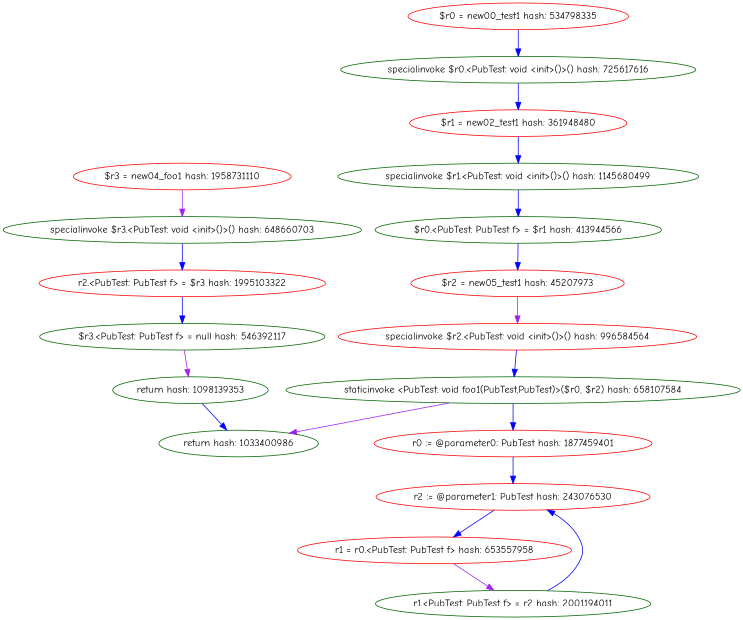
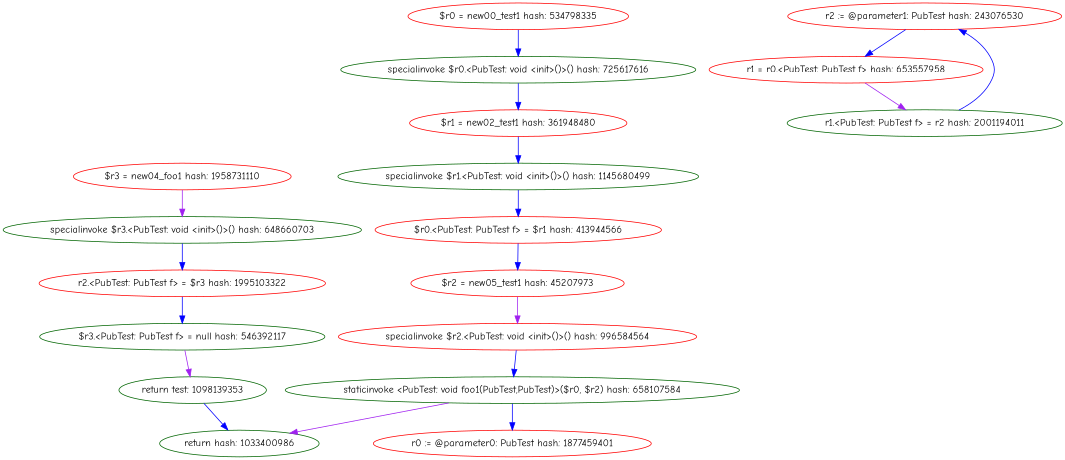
(518, 230) -> (518, 230)
(190, 390) -> (193, 390)
(513, 467) -> none
